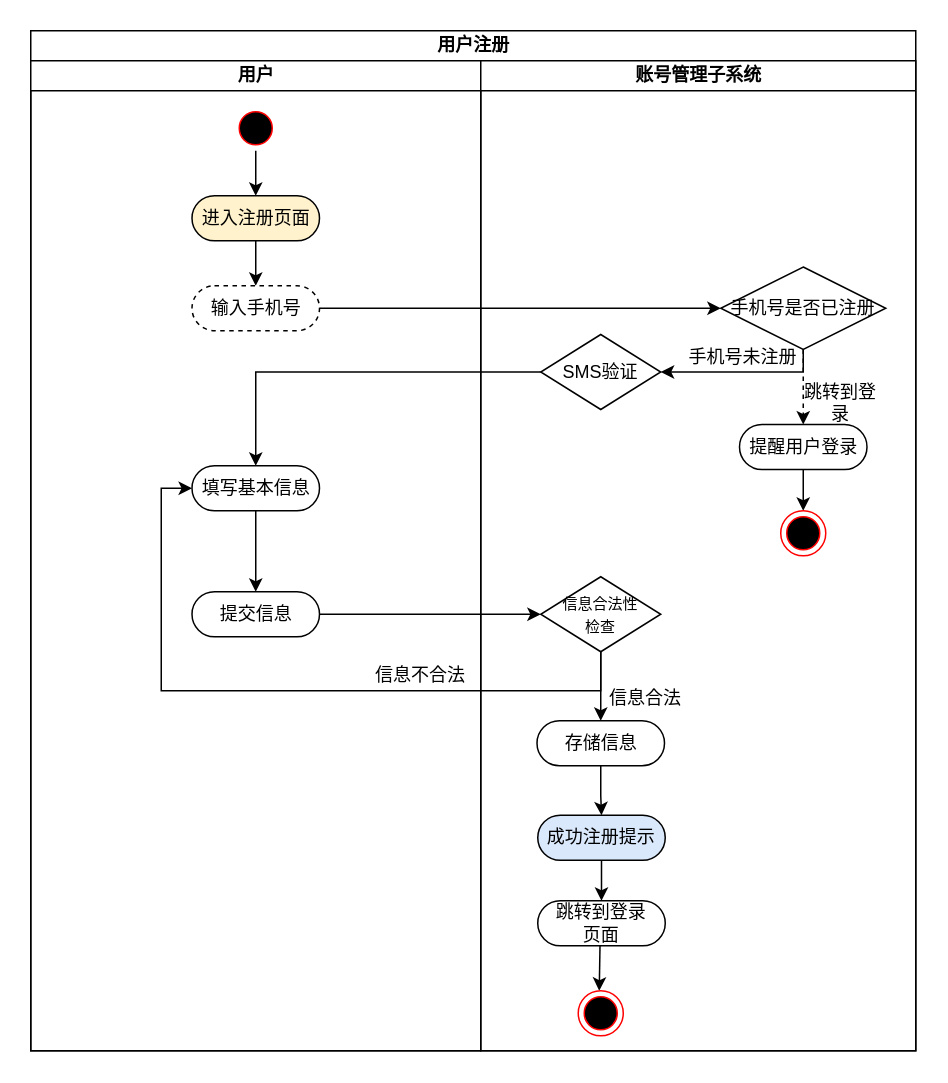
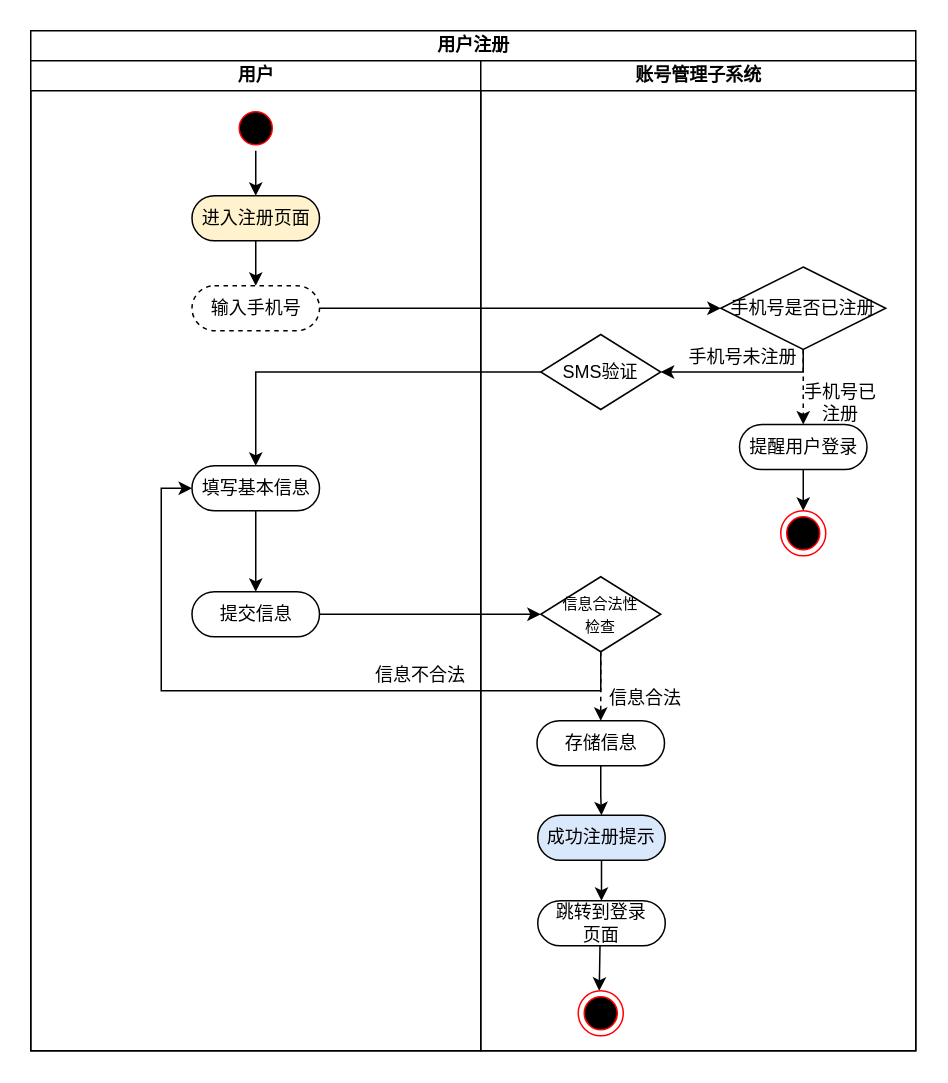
(841, 403) -> (841, 403)
(601, 699) -> (601, 699)
